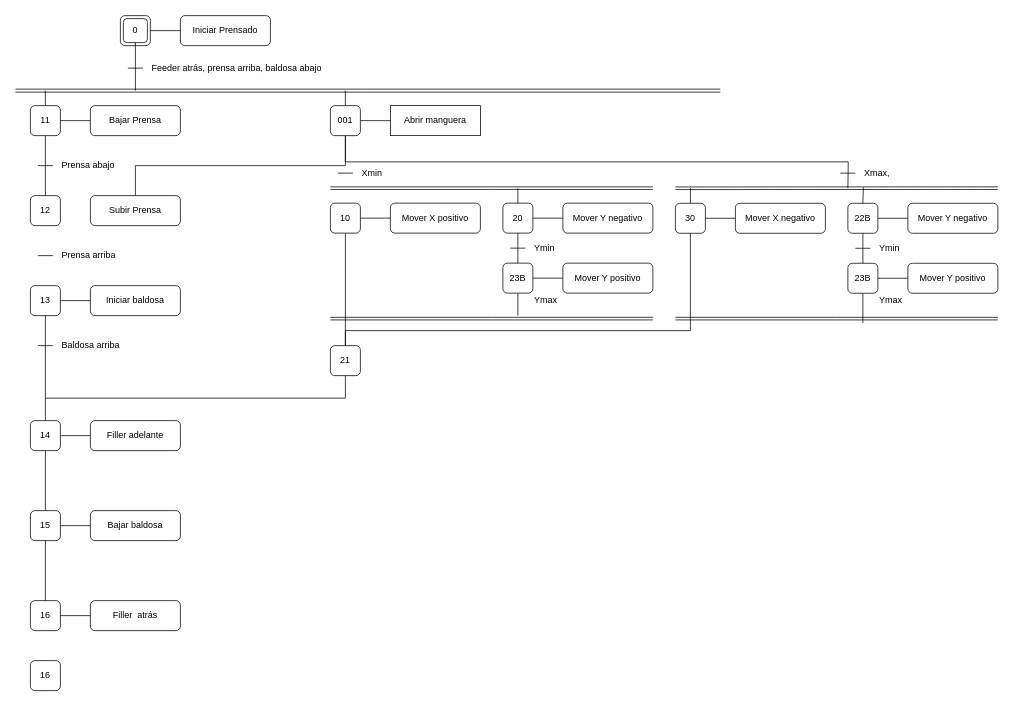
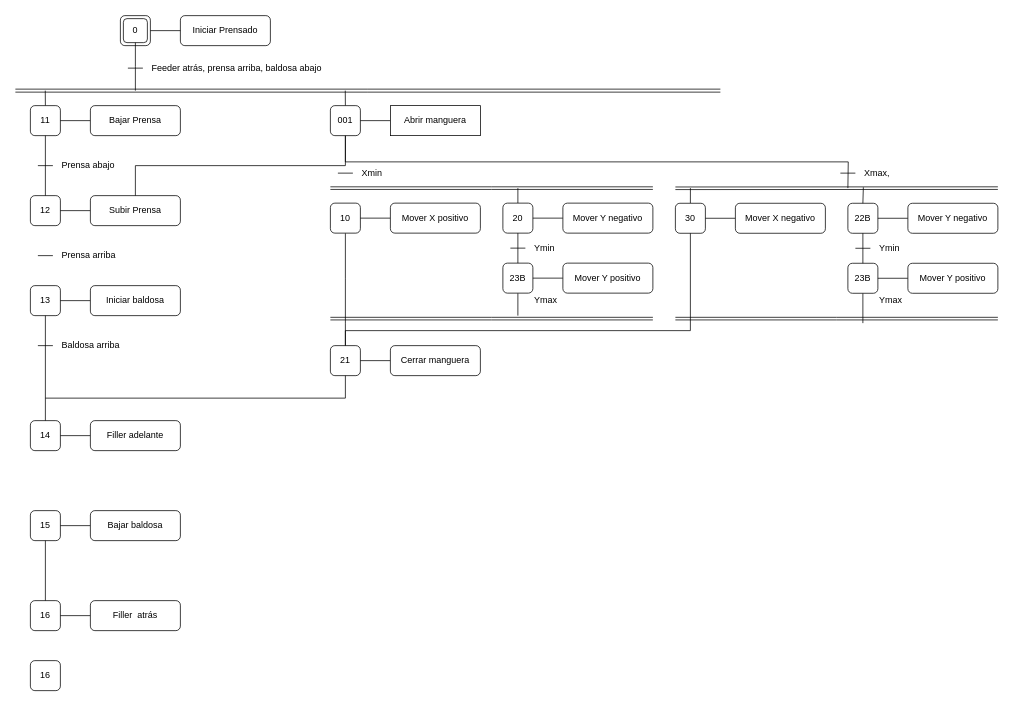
none -> (75, 210)
none -> (375, 360)
none -> (435, 360)
(45, 480) -> none
